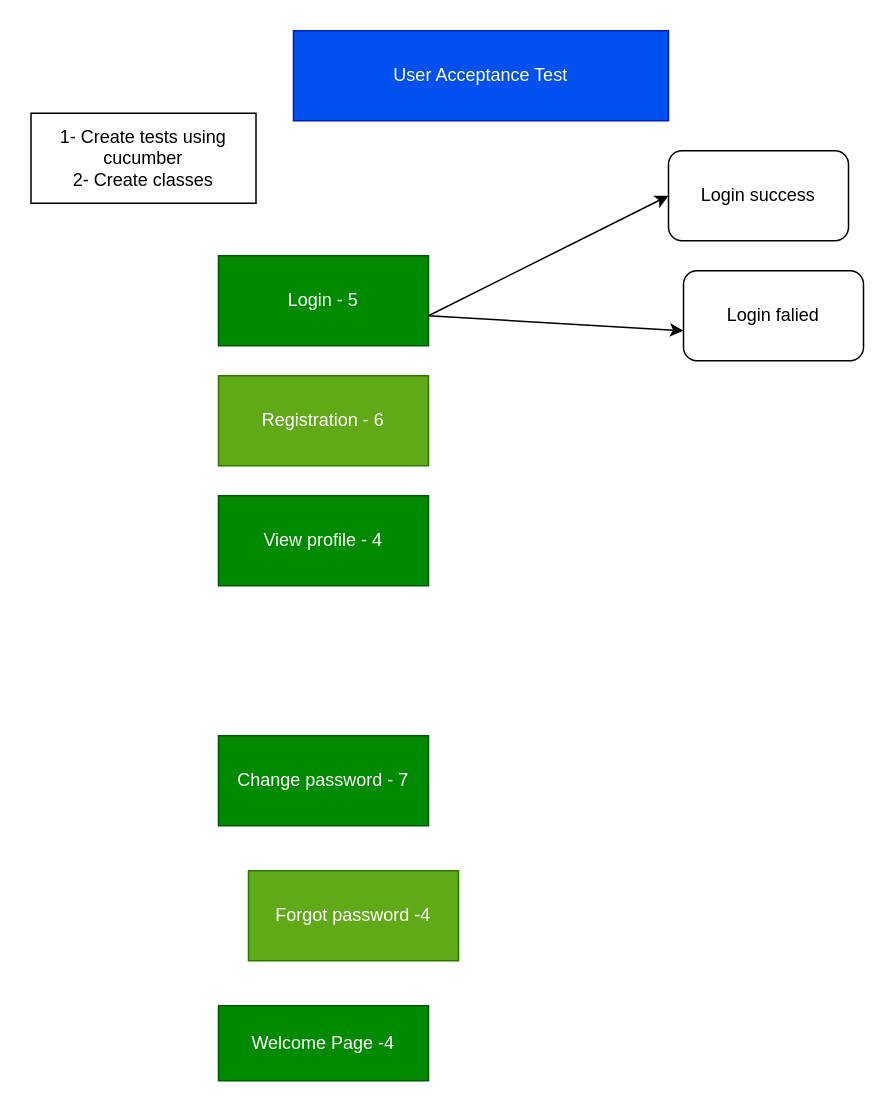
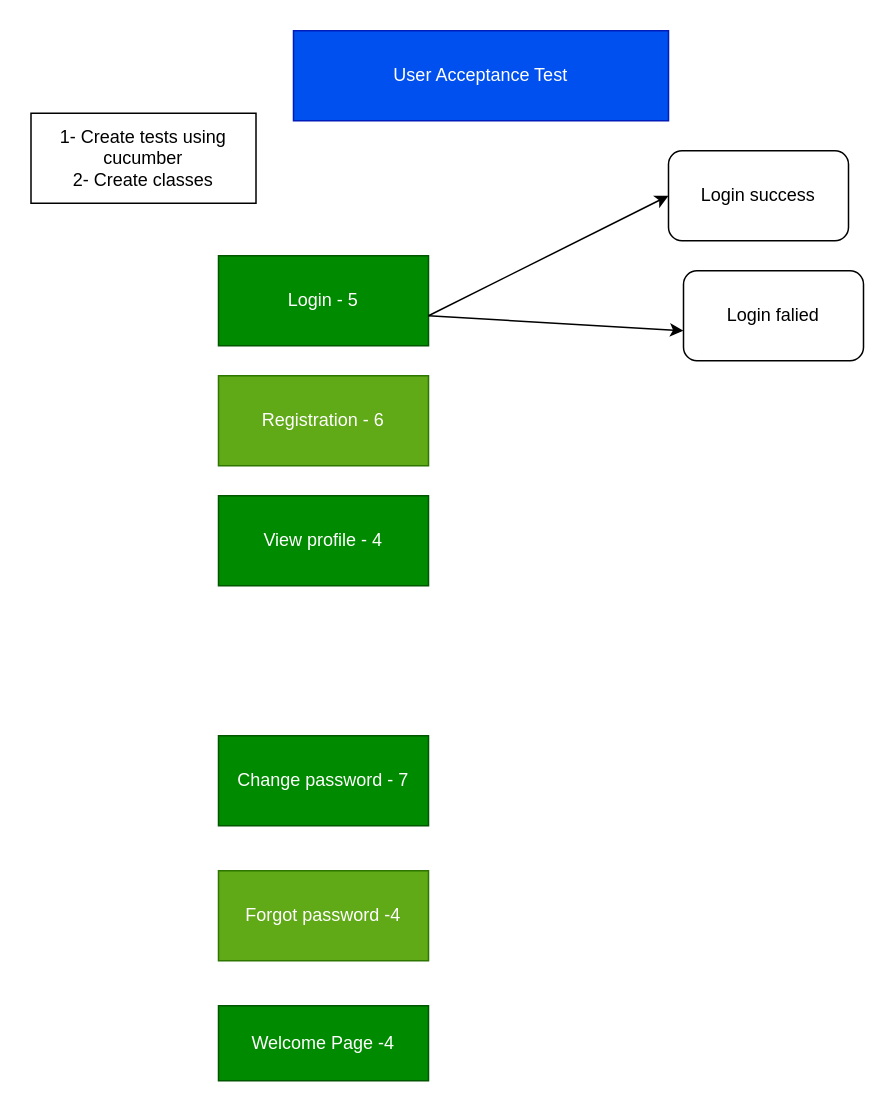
(353, 916) -> (323, 916)
